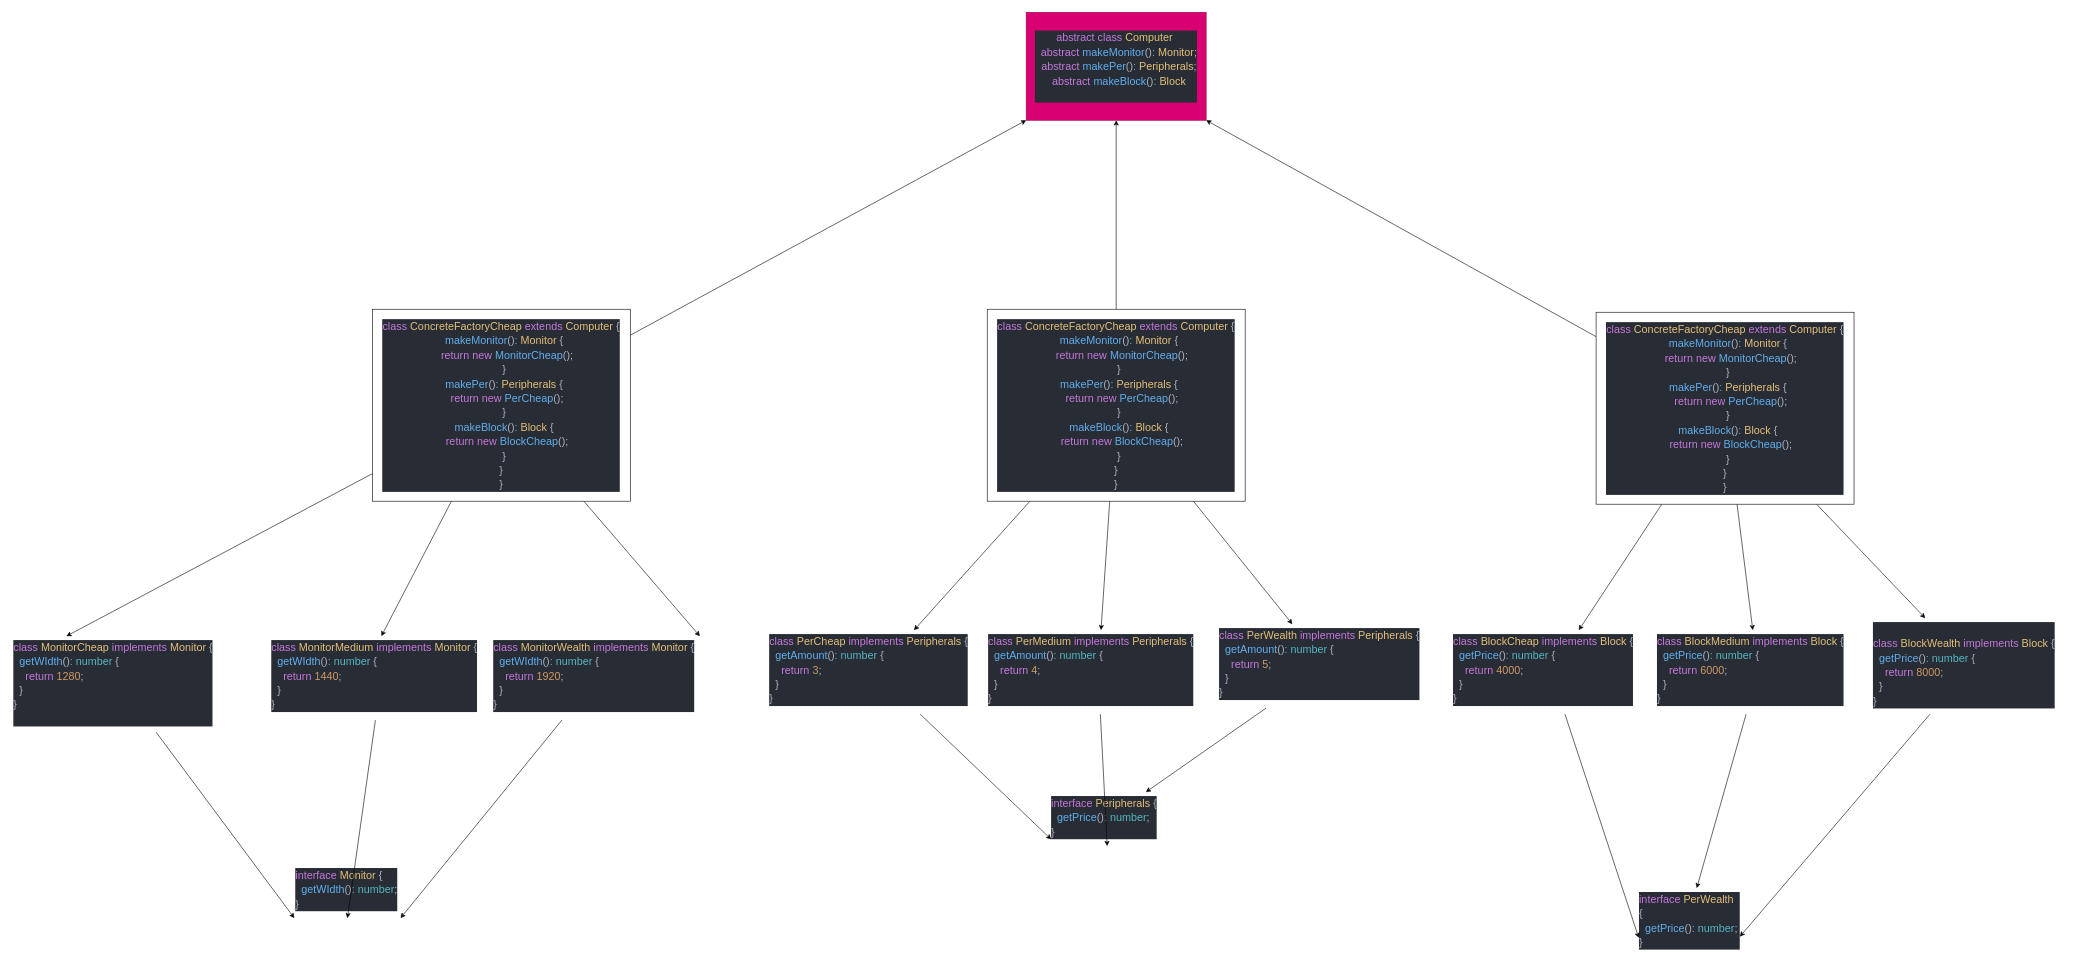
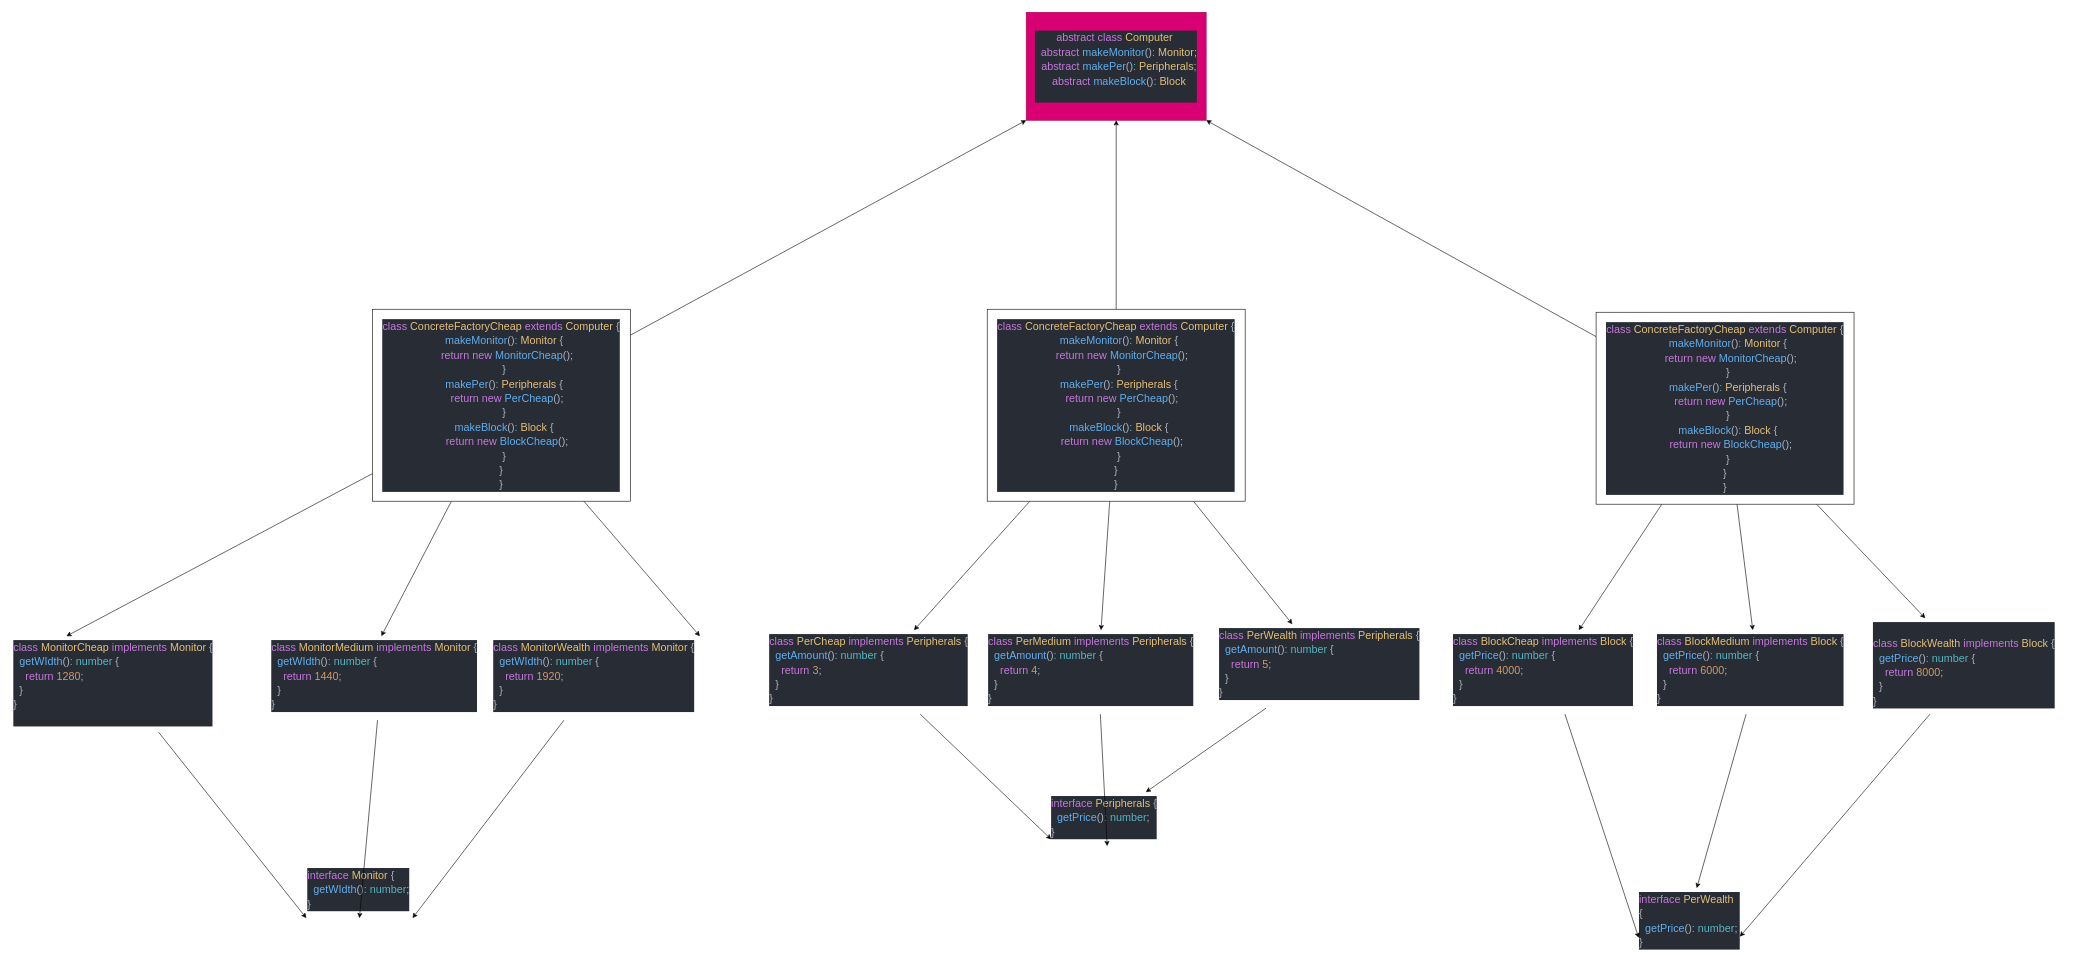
(347, 891) -> (359, 891)
